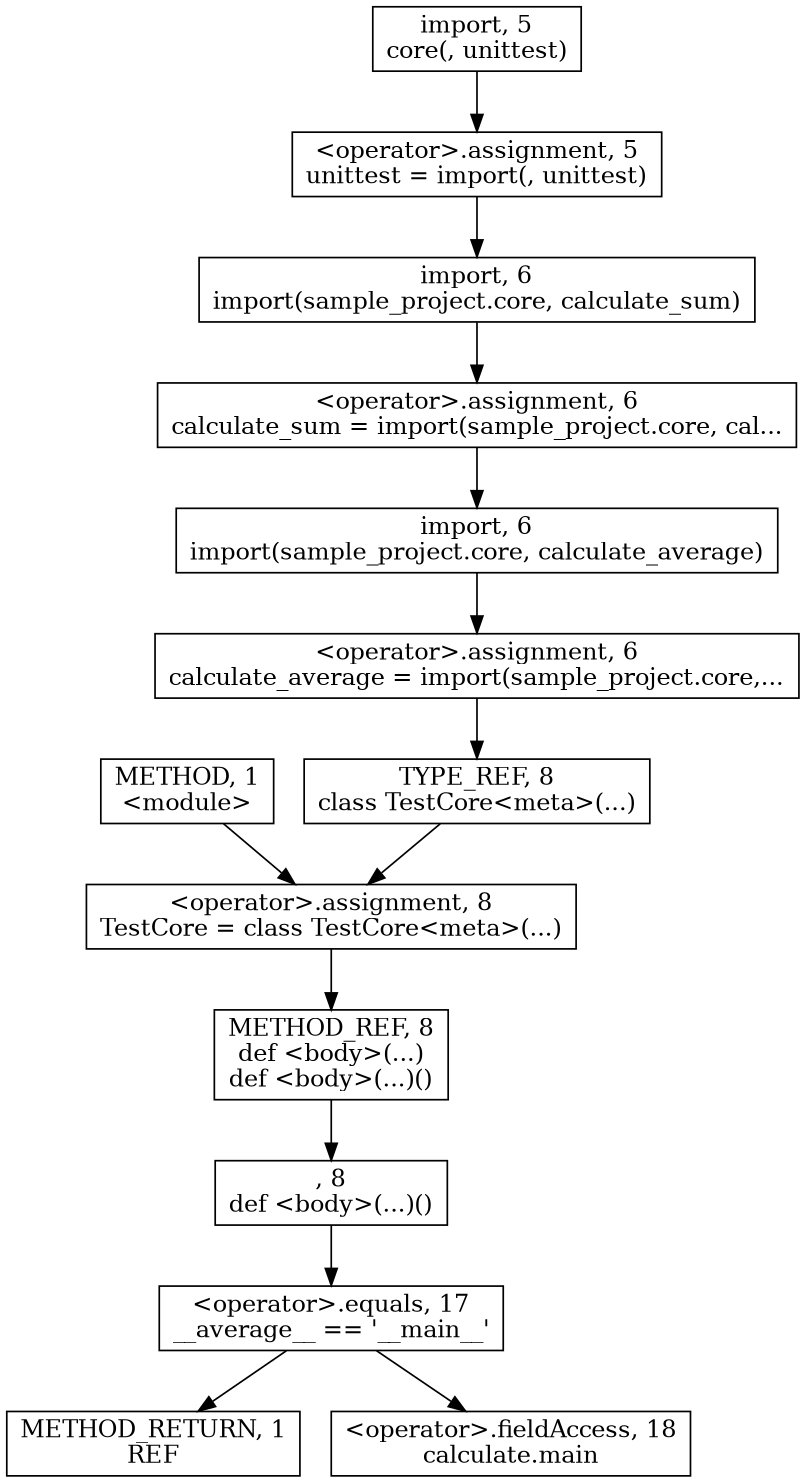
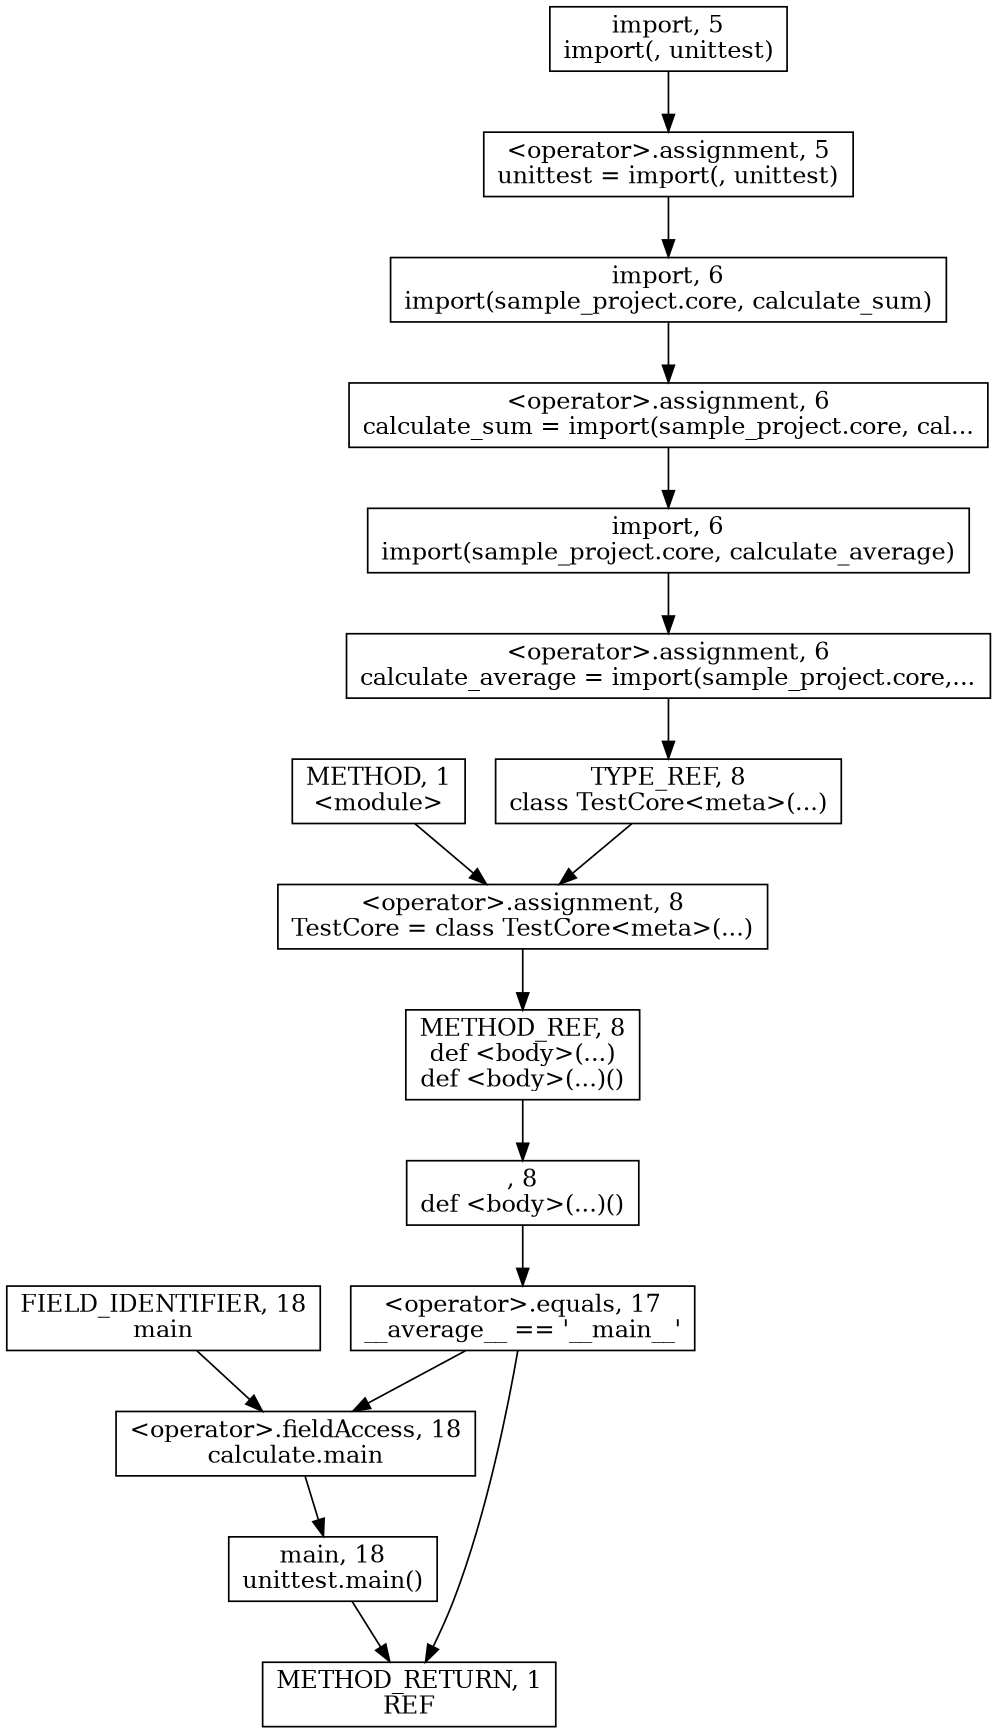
(477, 51) -> (668, 51)
none -> (164, 1318)
none -> (333, 1569)
